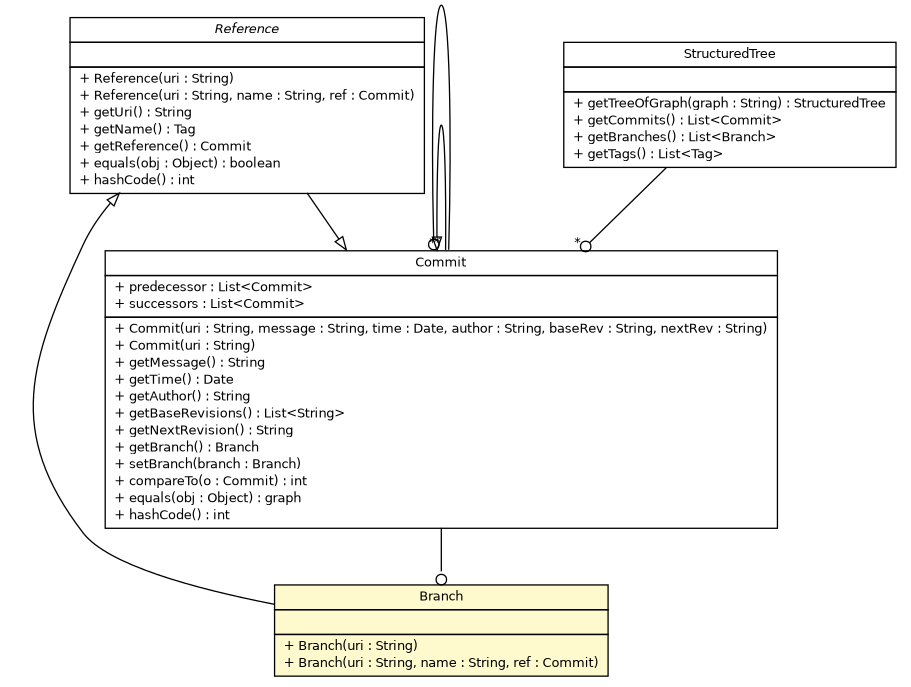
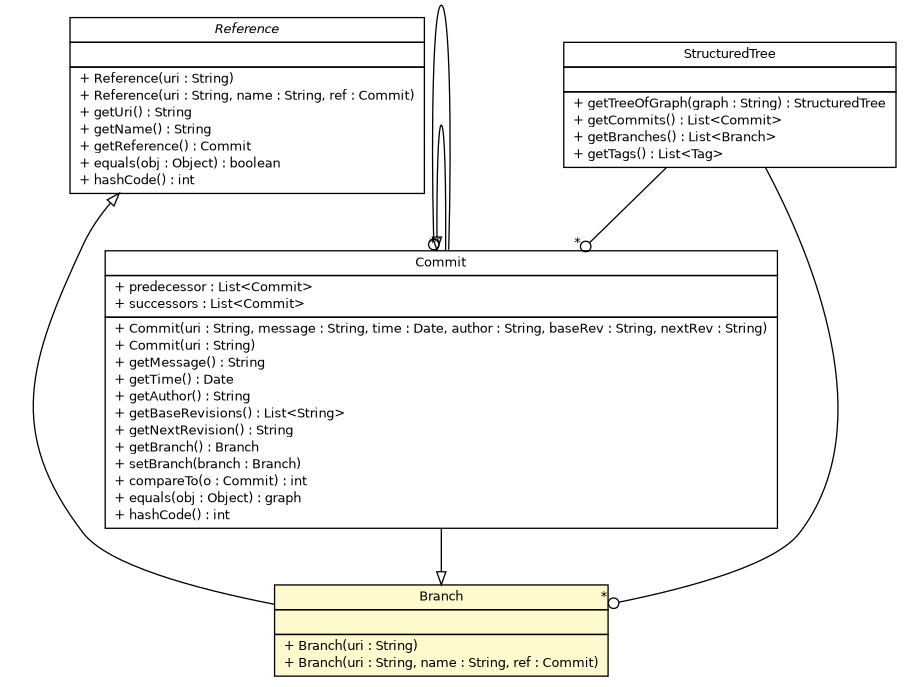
(138, 130) -> (146, 130)
(323, 216) -> none
none -> (835, 446)
(441, 550) -> (441, 550)
